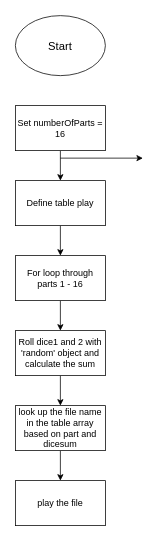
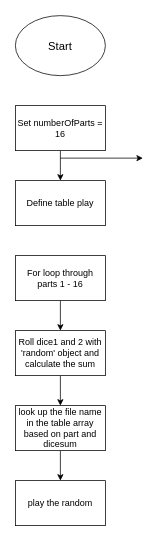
(60, 237) -> none
(60, 503) -> (60, 503)
